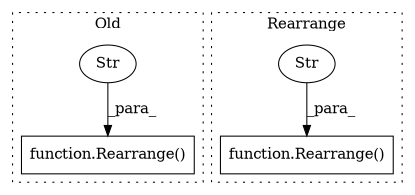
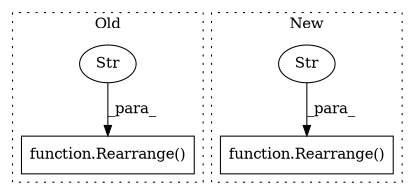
(307, 25) -> (307, 25)
